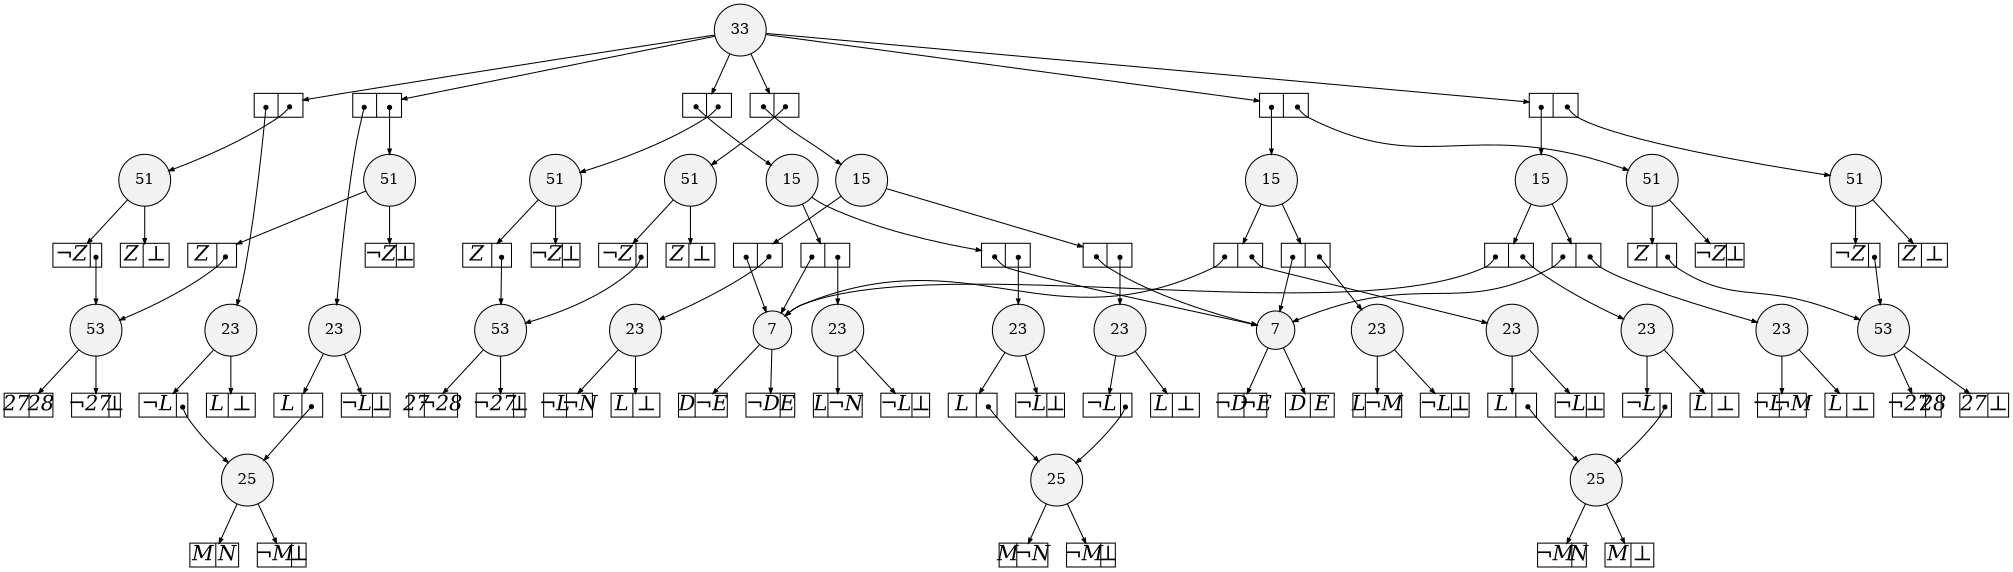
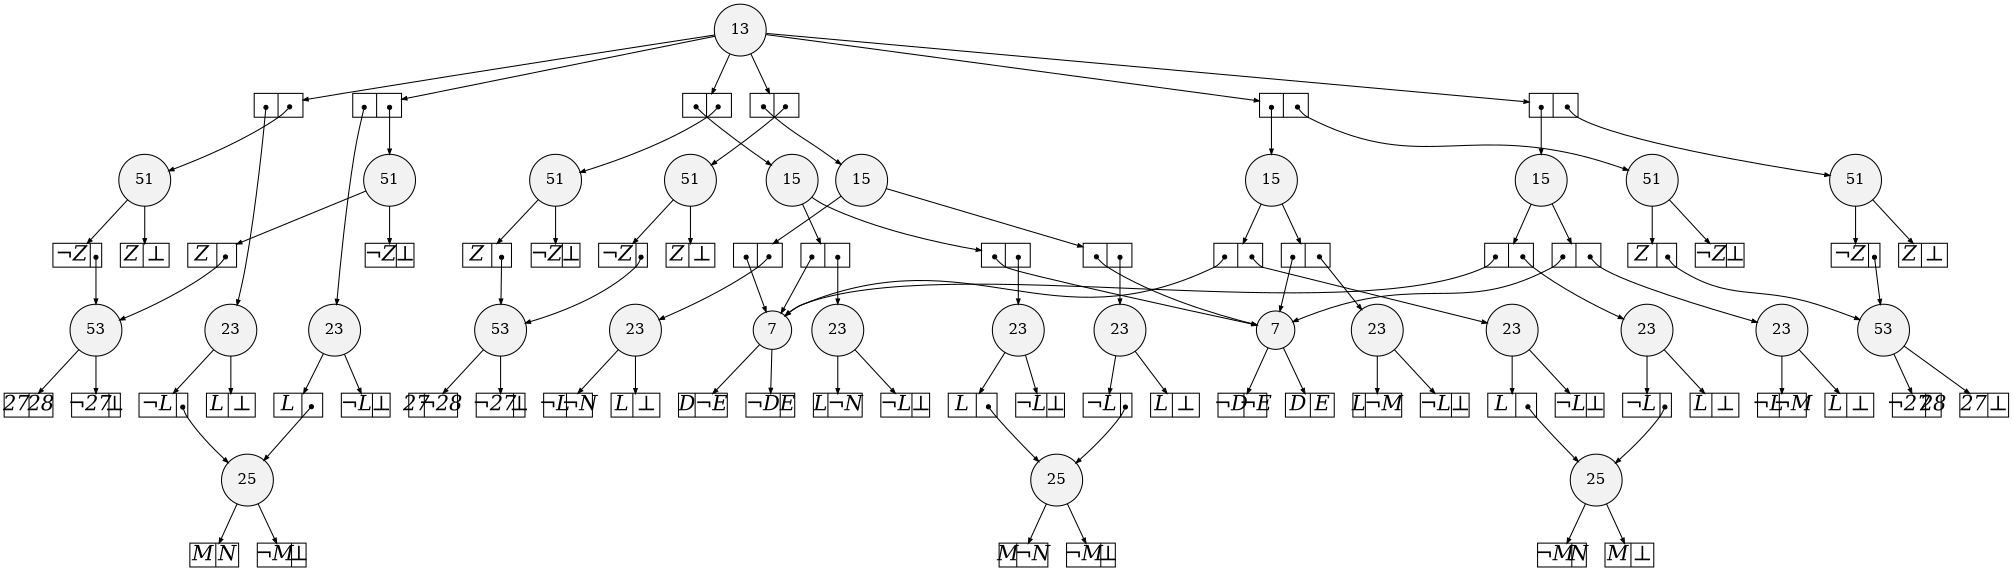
(740, 30) -> (740, 30)
